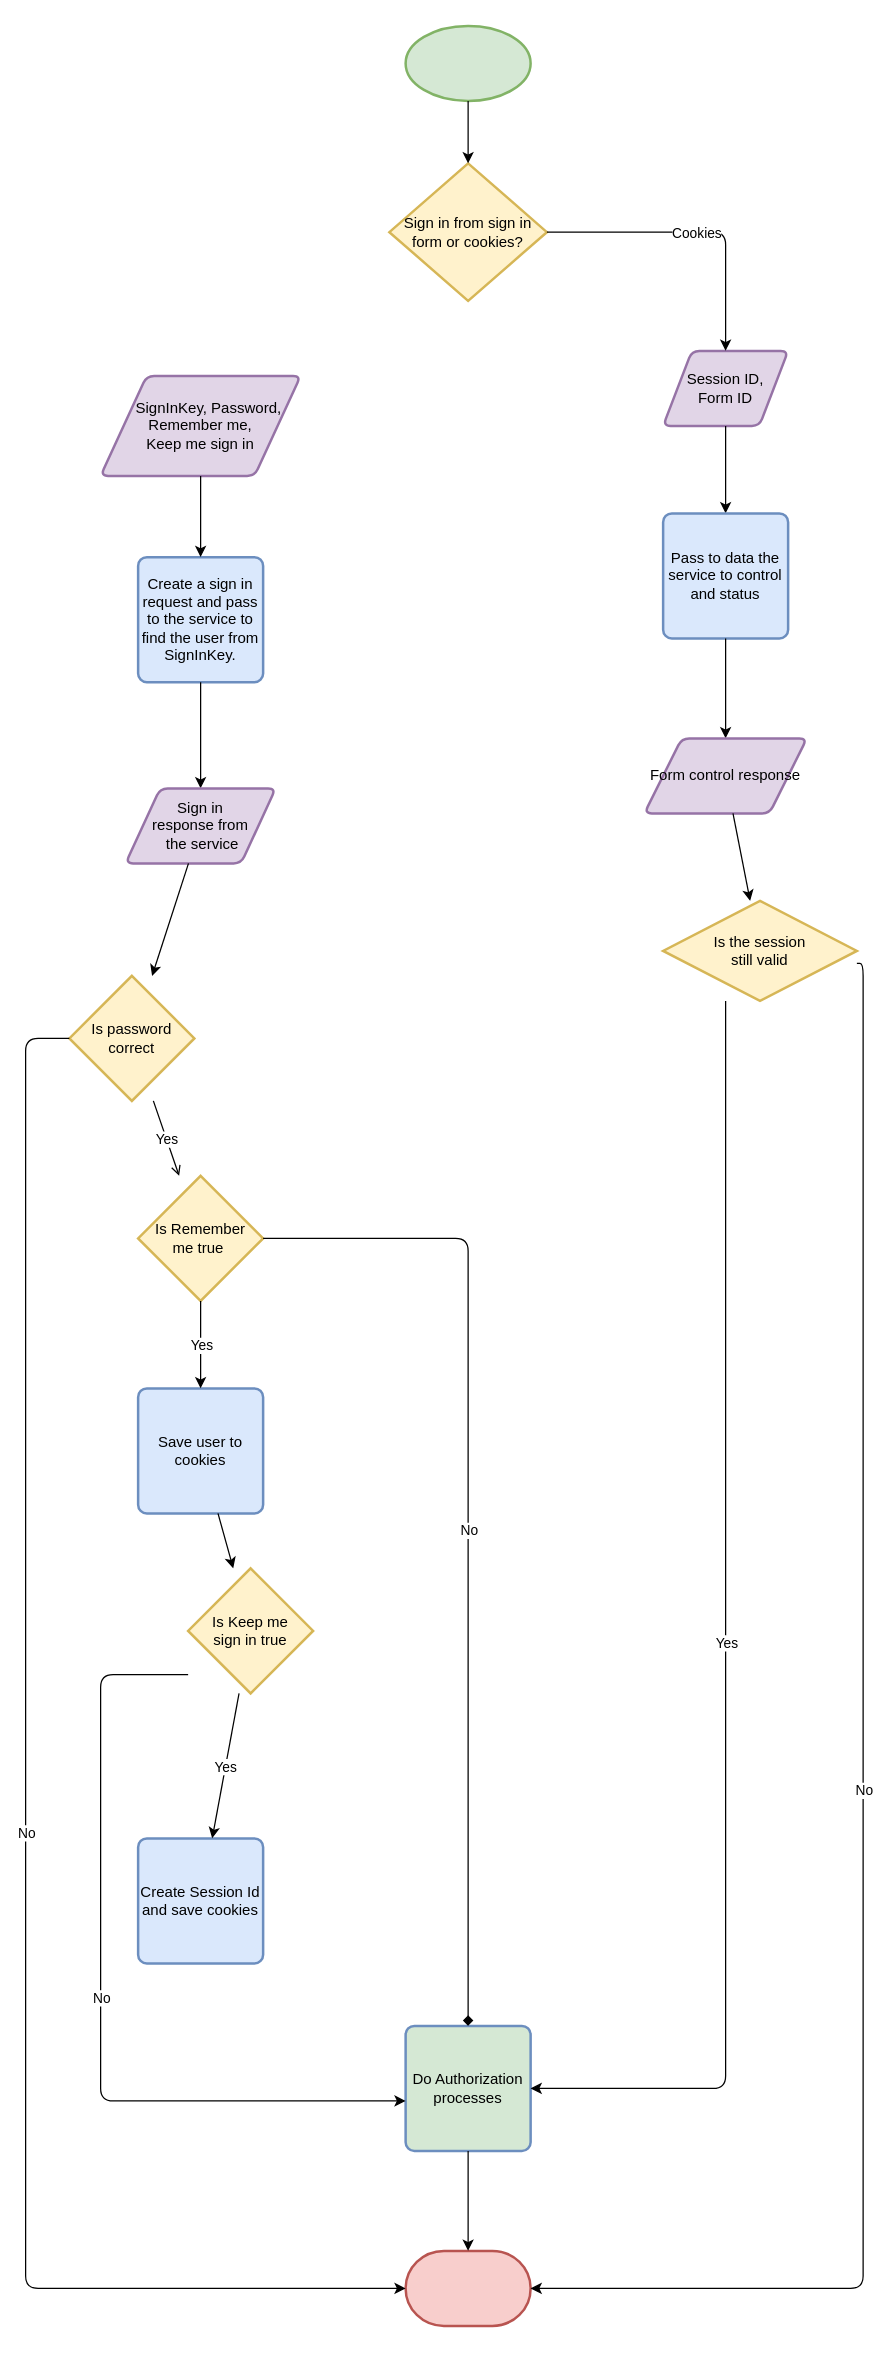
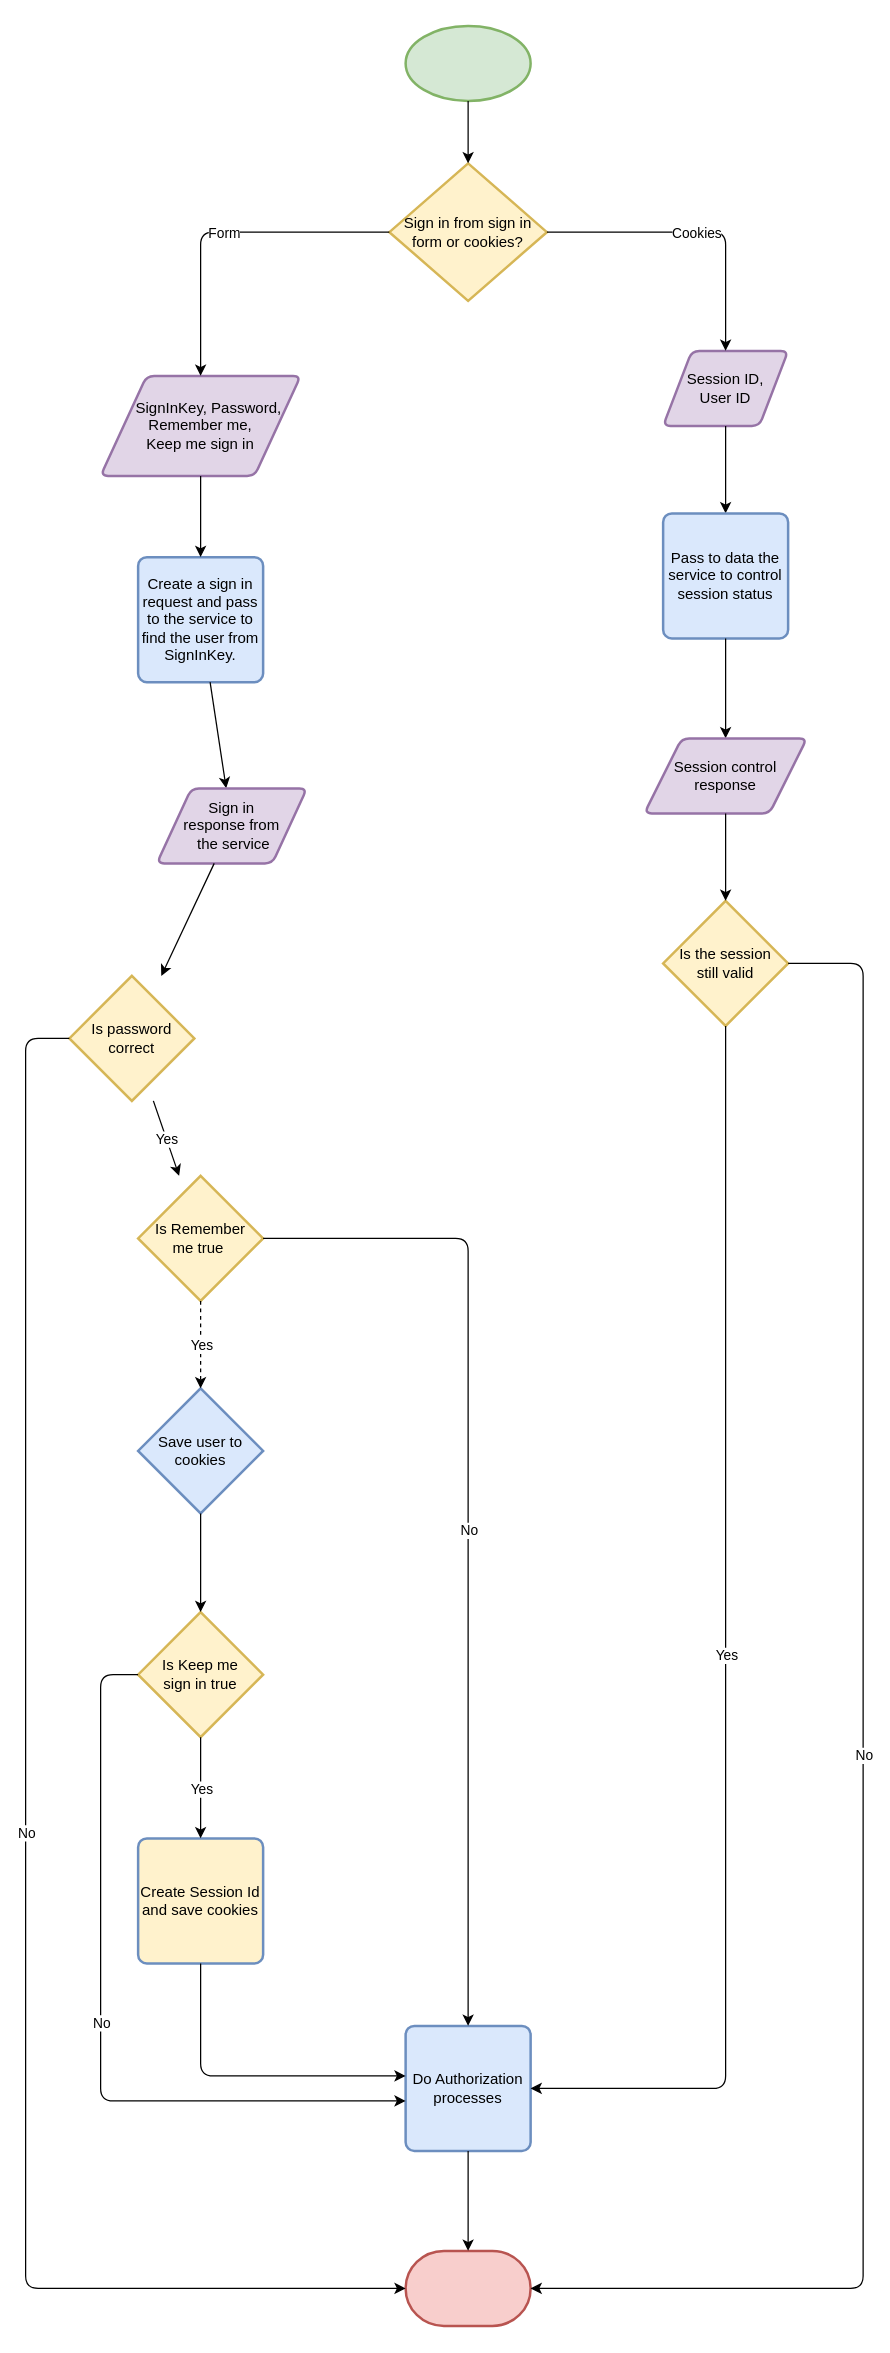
none -> (233, 232)
(726, 388) -> (726, 388)
(726, 576) -> (726, 576)
(726, 776) -> (726, 776)
(201, 826) -> (232, 826)
(760, 951) -> (726, 963)
(177, 1168) -> (176, 1166)
(201, 1321) -> (201, 1321)
(201, 1451) -> (201, 1451)
(251, 1631) -> (201, 1674)
(201, 1901) -> (201, 1901)
(468, 2015) -> (468, 2016)
none -> (248, 2076)
(468, 2088) -> (468, 2088)
